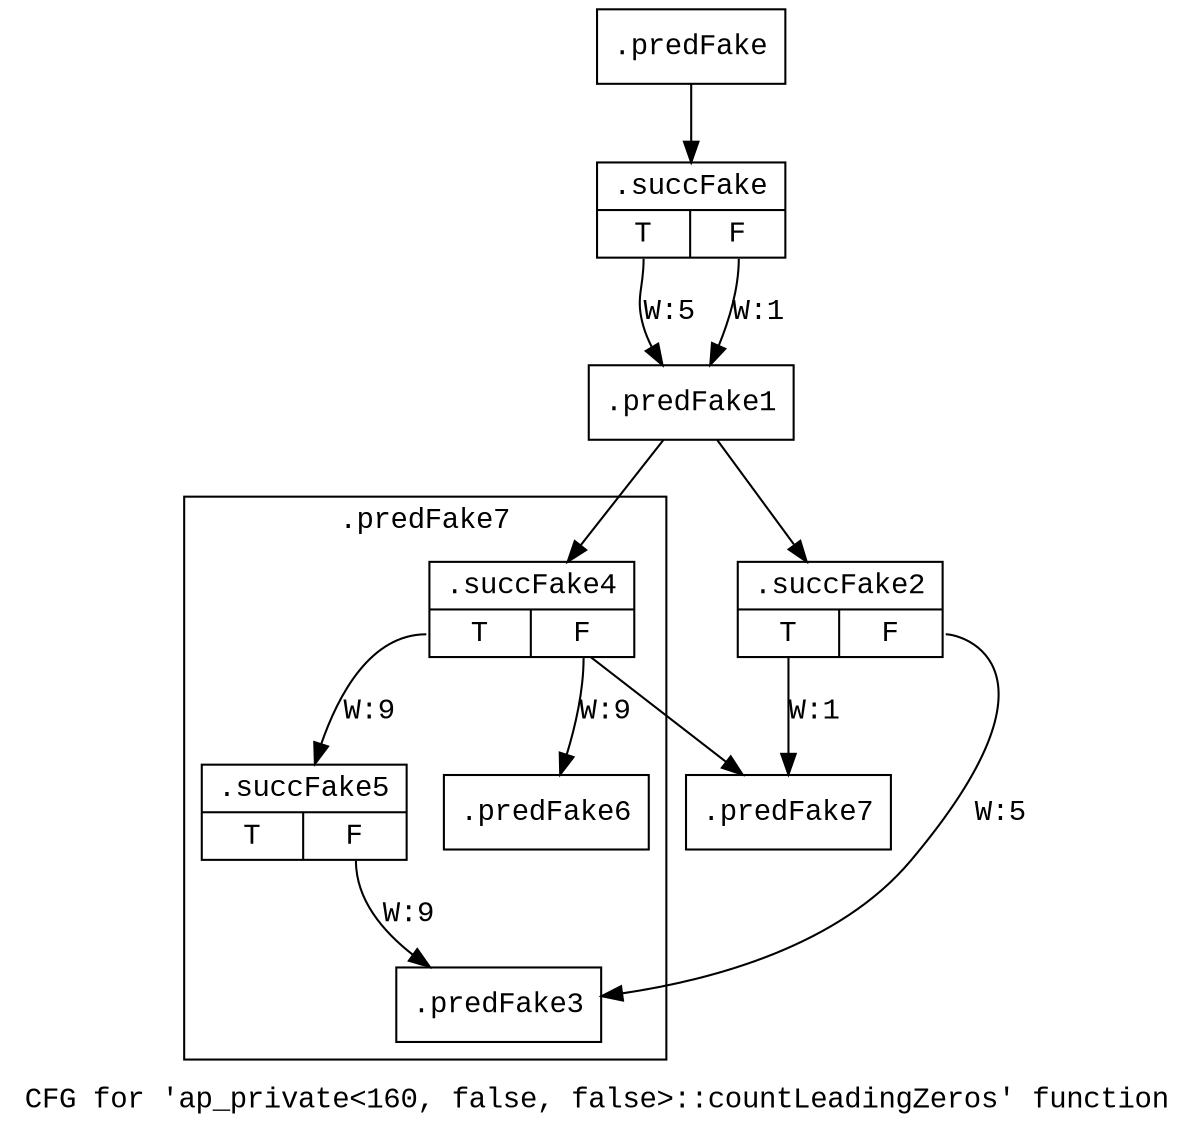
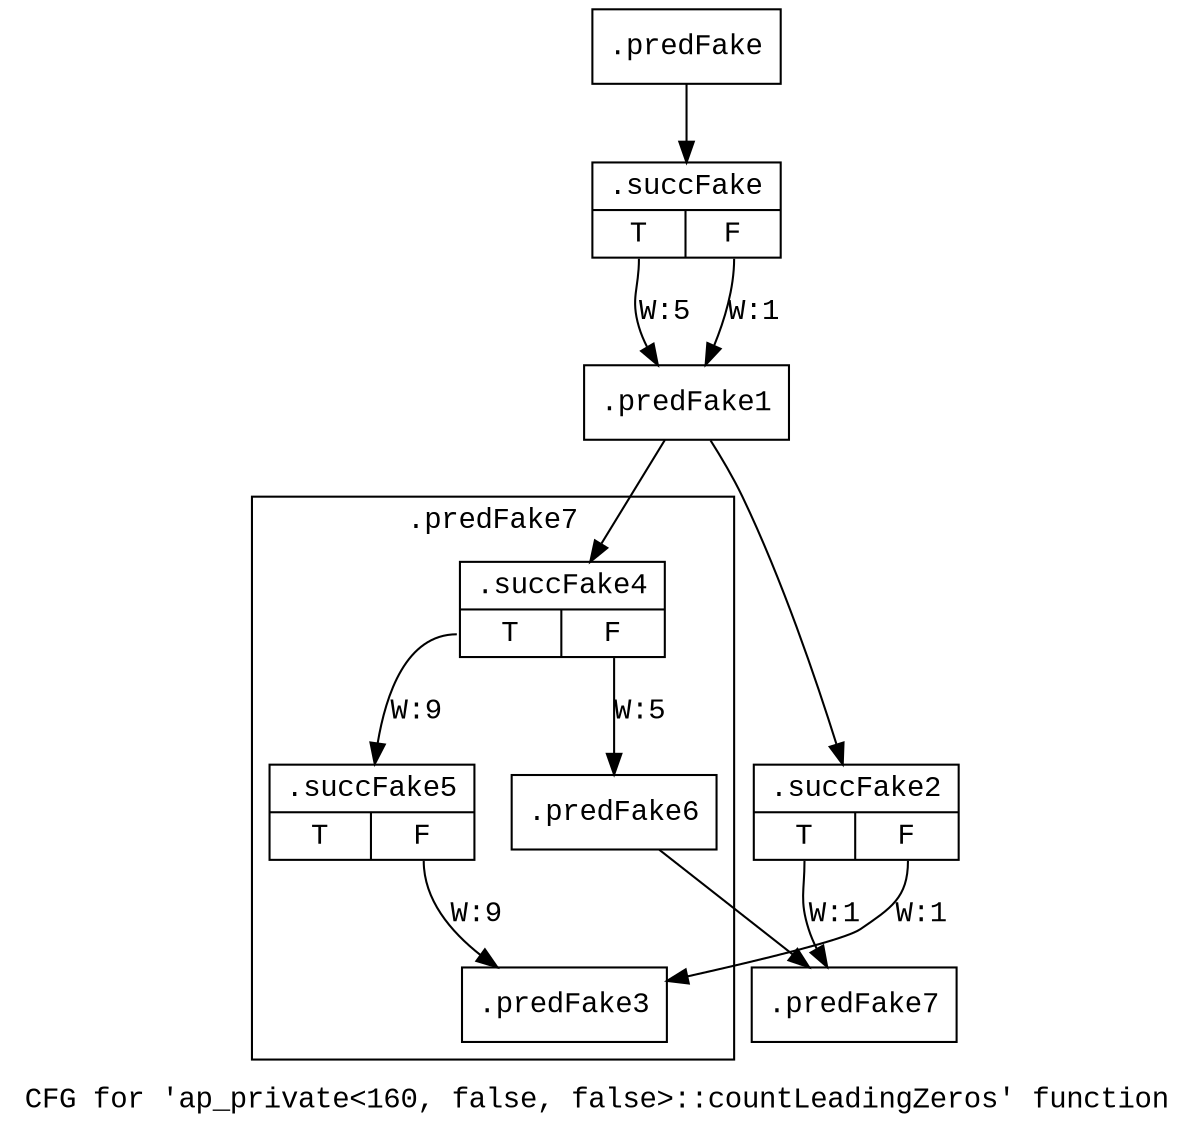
(652, 704) -> (719, 897)
(605, 711) -> (640, 711)
(1001, 812) -> (921, 914)
